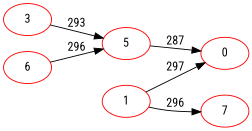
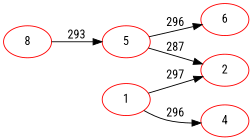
(28, 20) -> (28, 42)
(225, 53) -> (225, 70)
(72, 57) -> (171, 32)
(225, 111) -> (225, 121)
